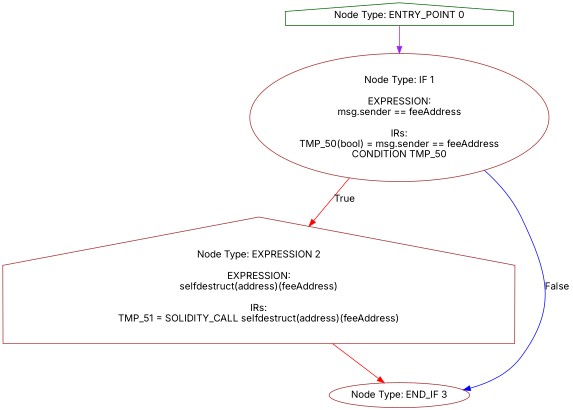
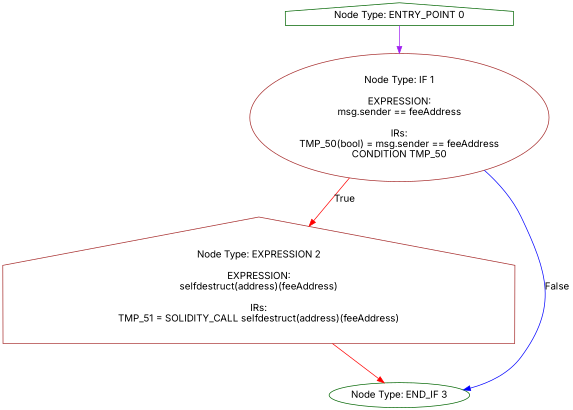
(399, 395) -> (399, 395)
